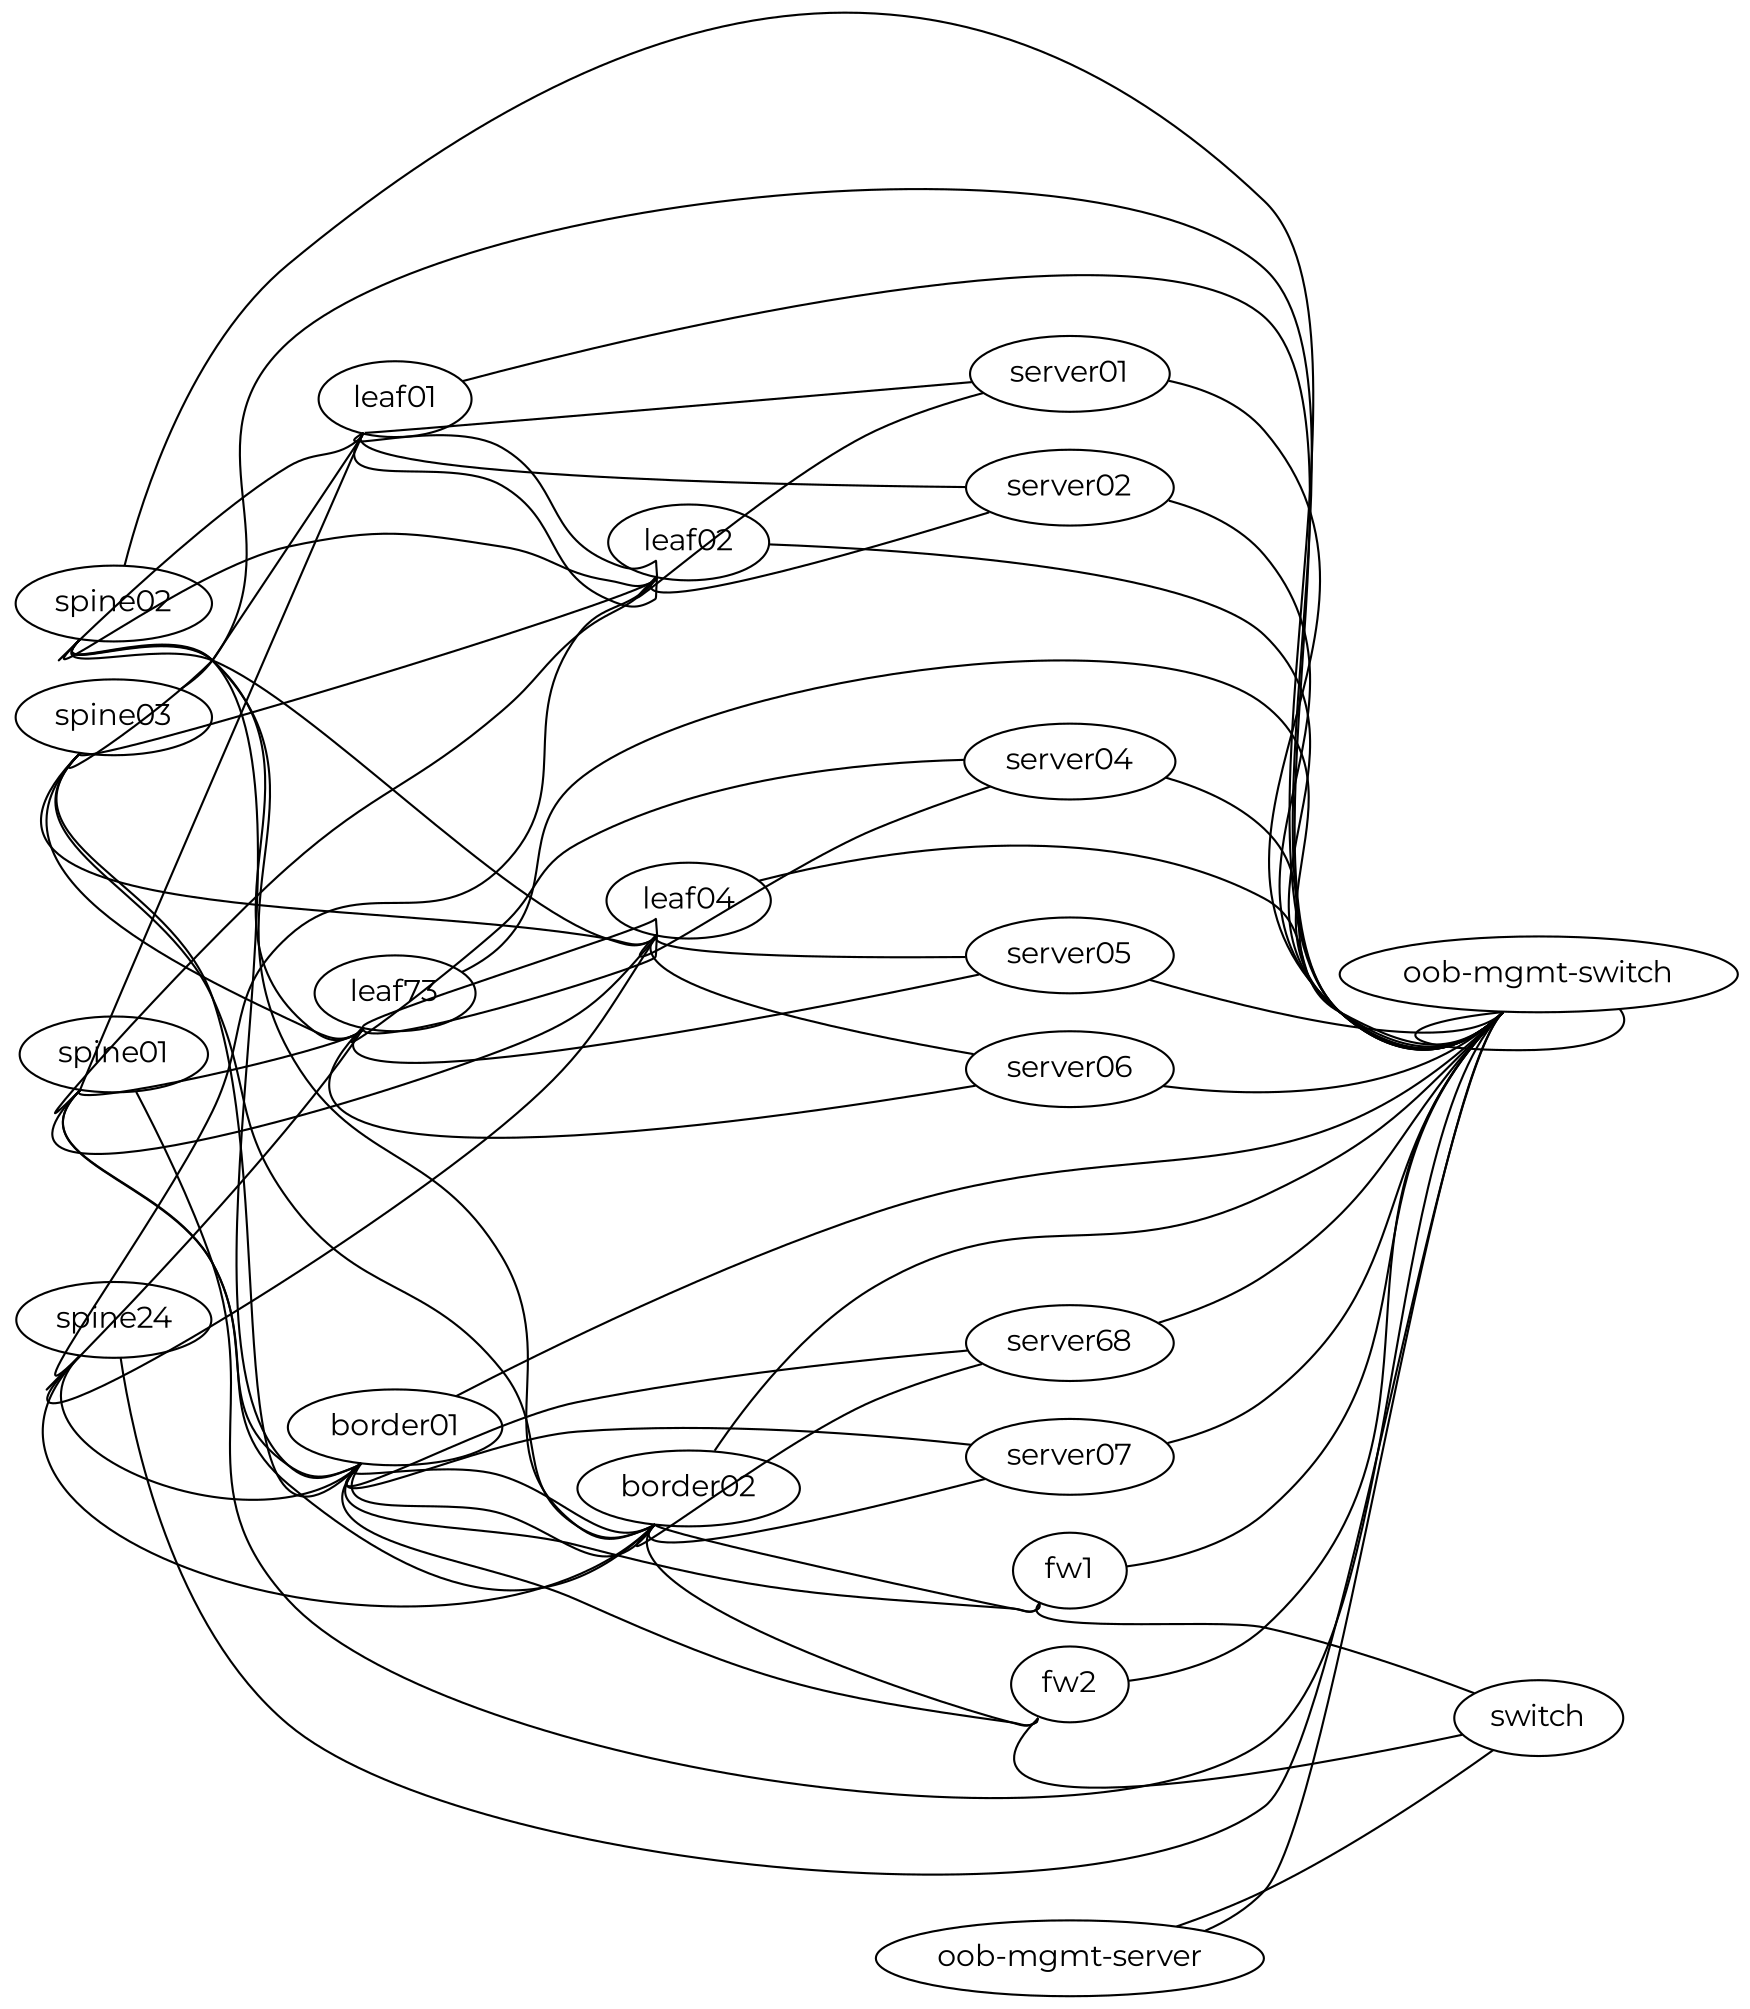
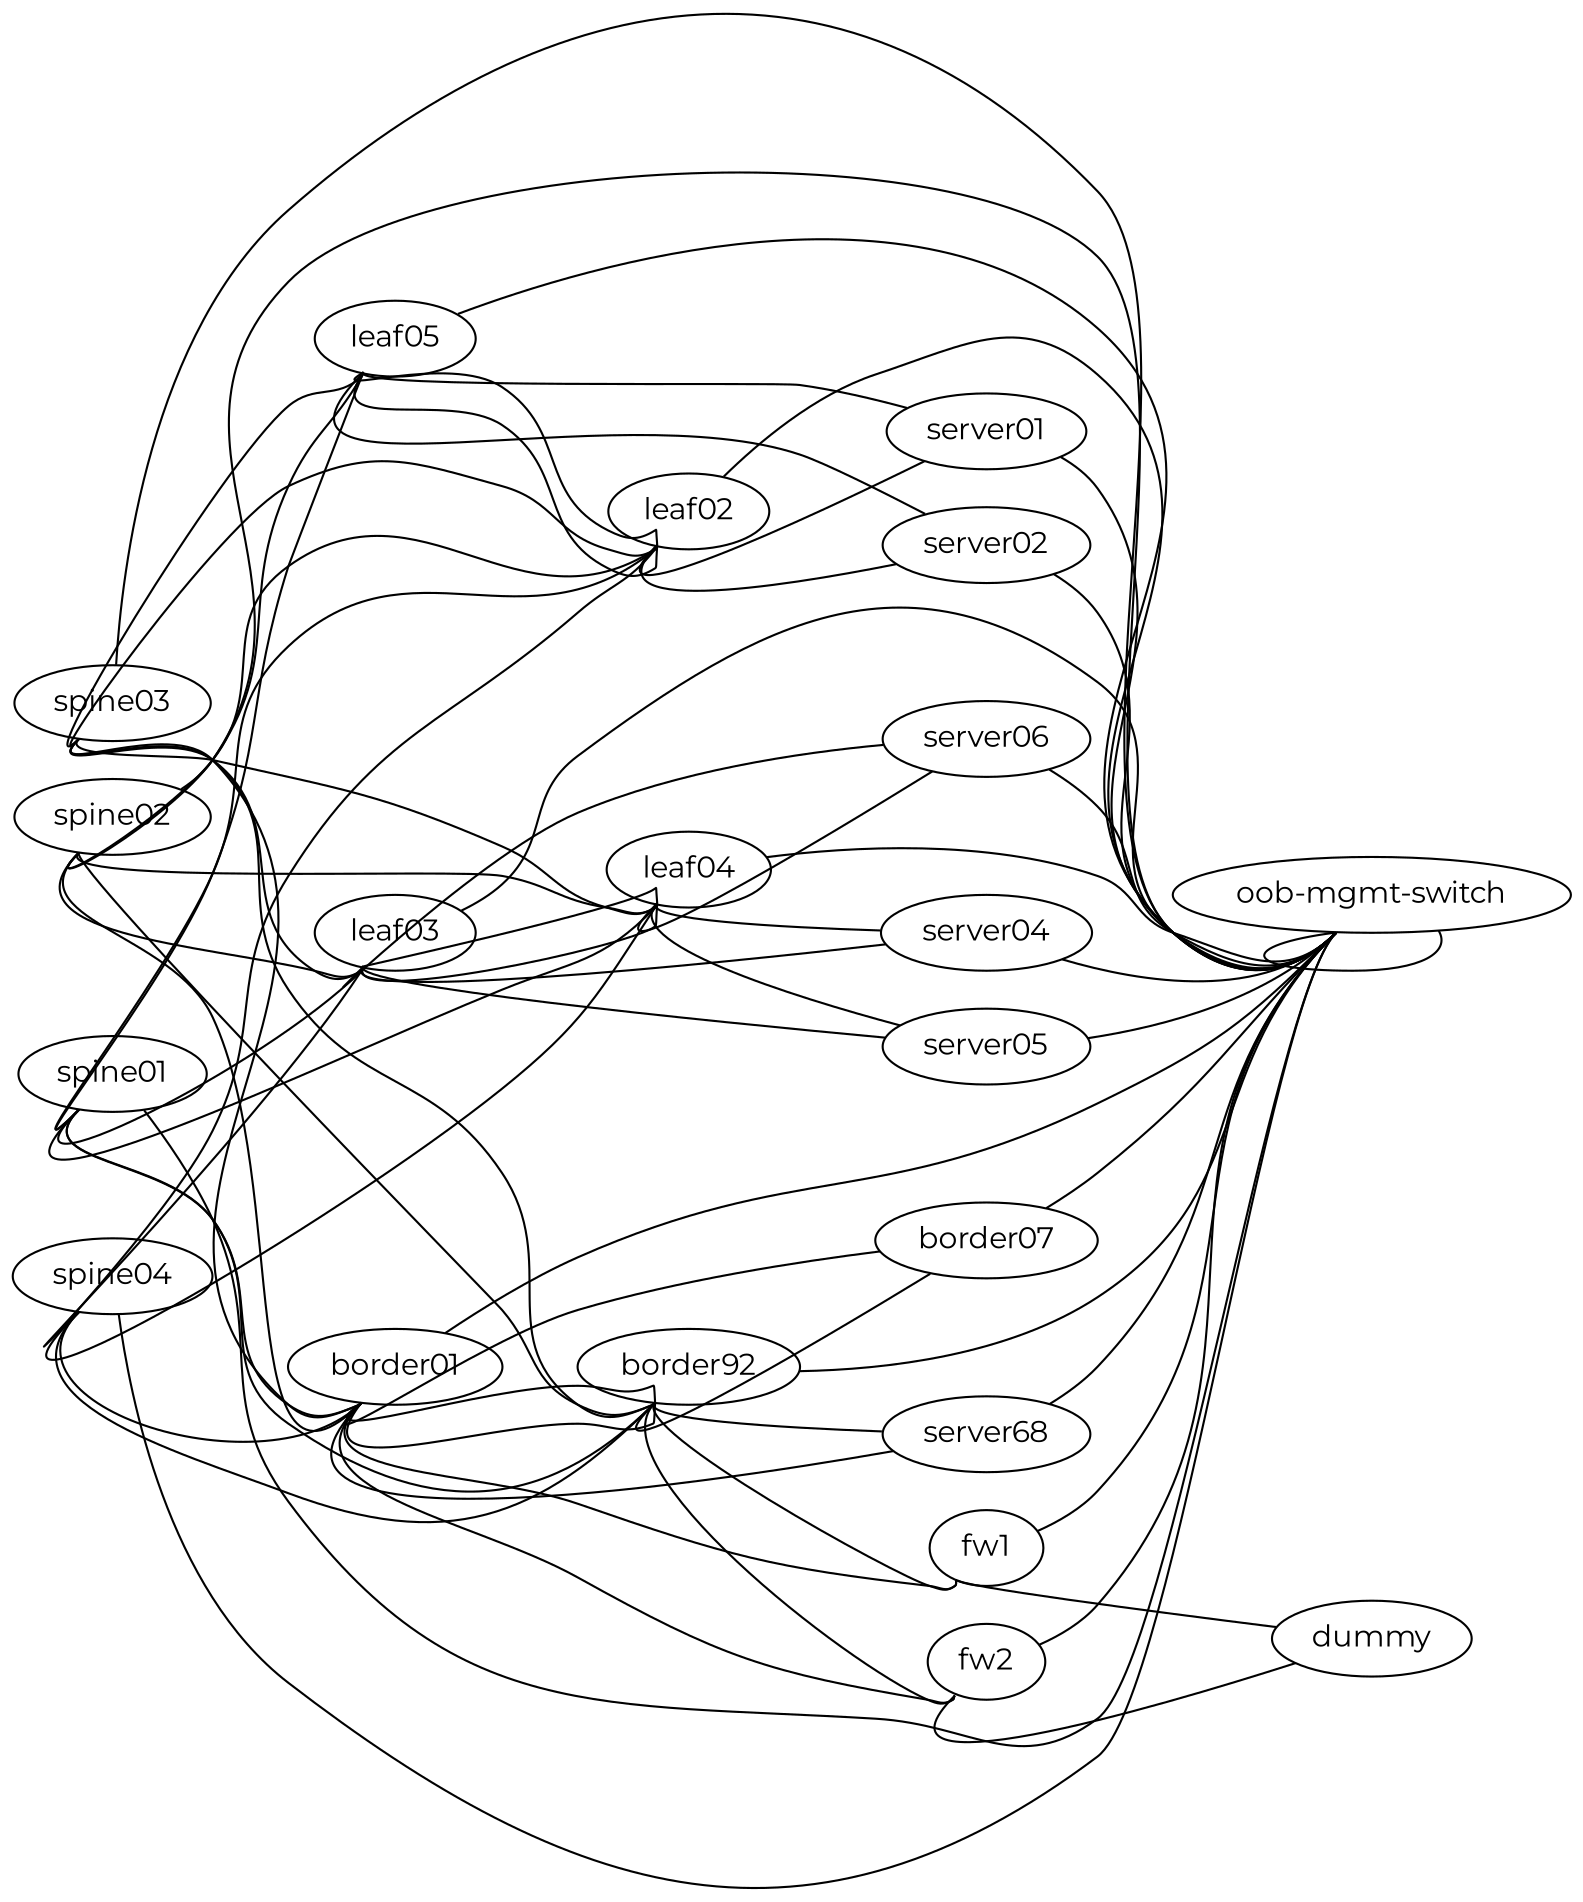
(395, 399) -> (395, 339)
(395, 993) -> (395, 933)
(114, 1320) -> (113, 1276)
(1070, 1457) -> (987, 1240)
(689, 1488) -> (689, 1367)
(1539, 1718) -> (1372, 1639)
(1070, 1958) -> none
